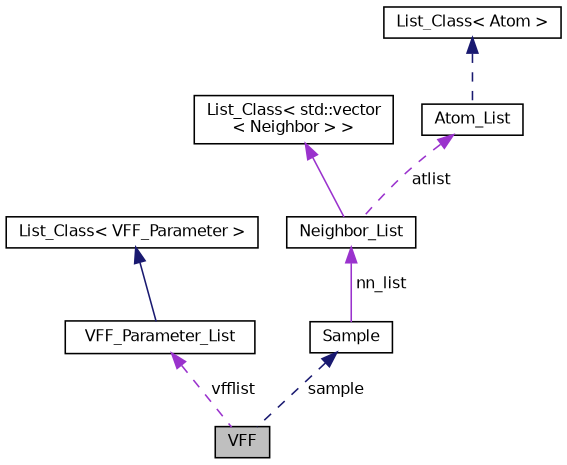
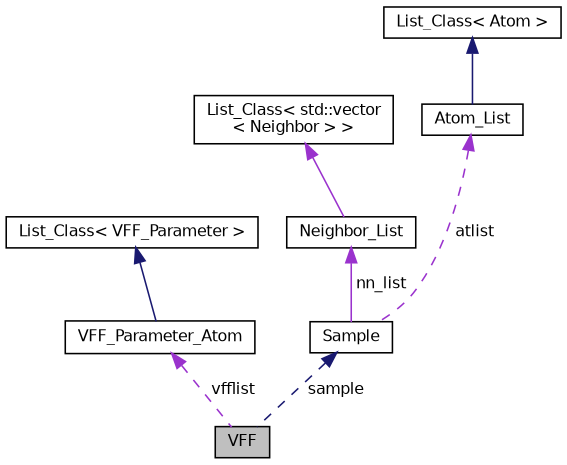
(472, 79) -> (472, 79)
(400, 179) -> (440, 247)
(160, 337) -> (160, 337)
